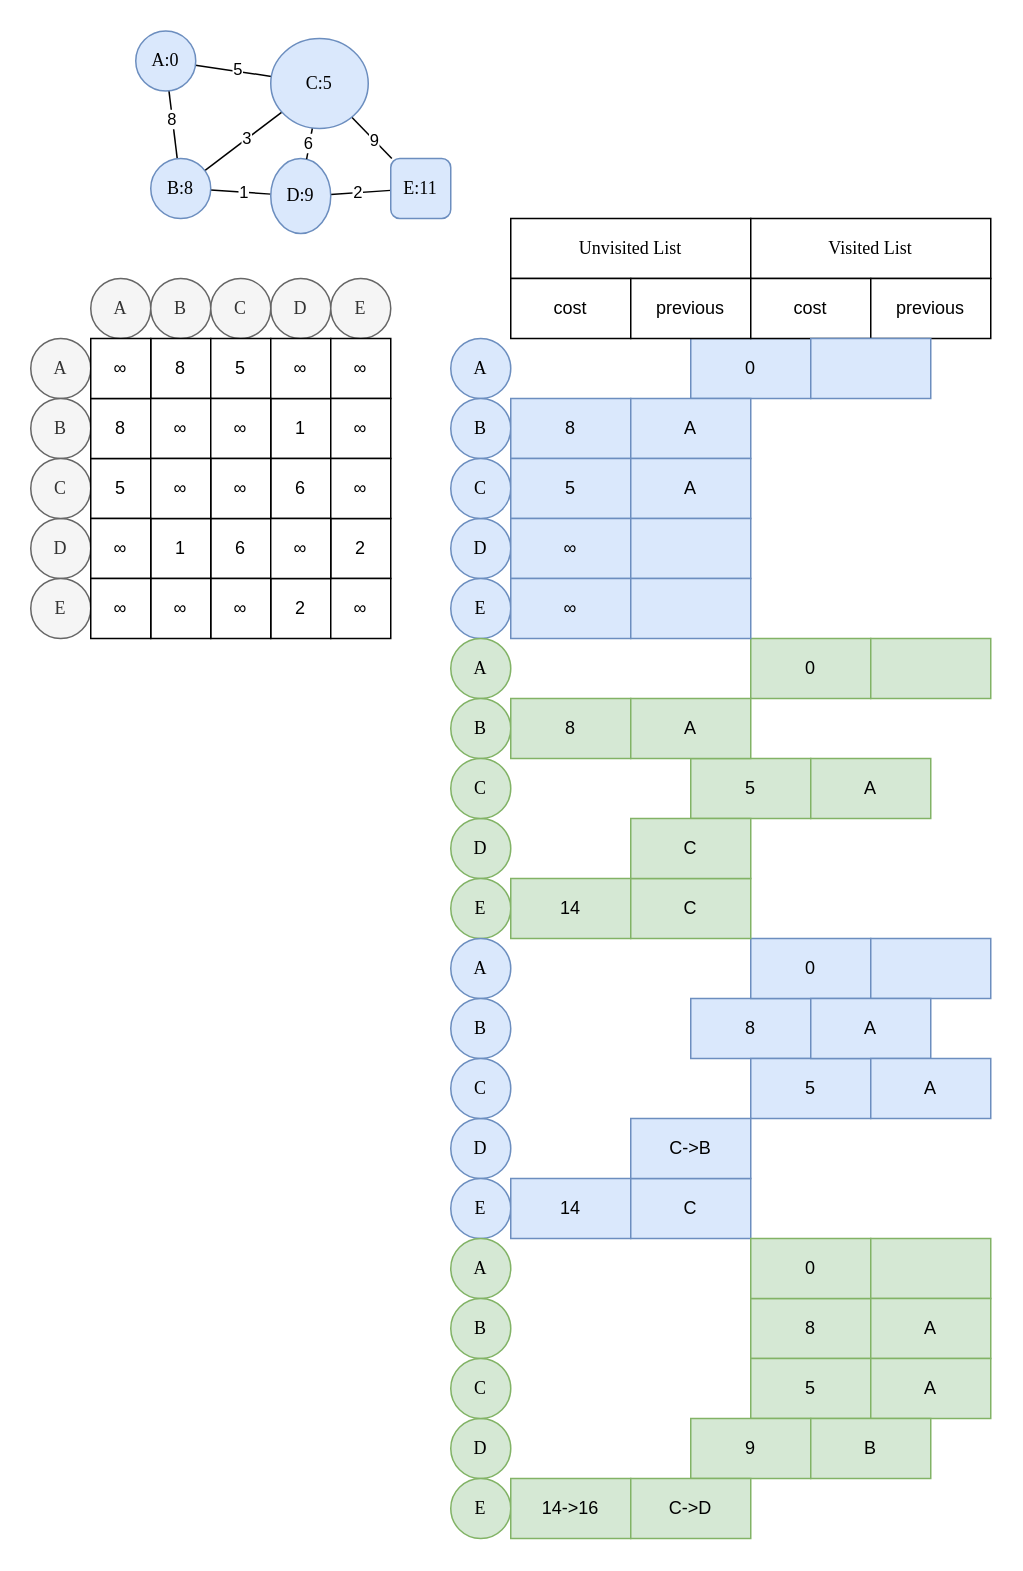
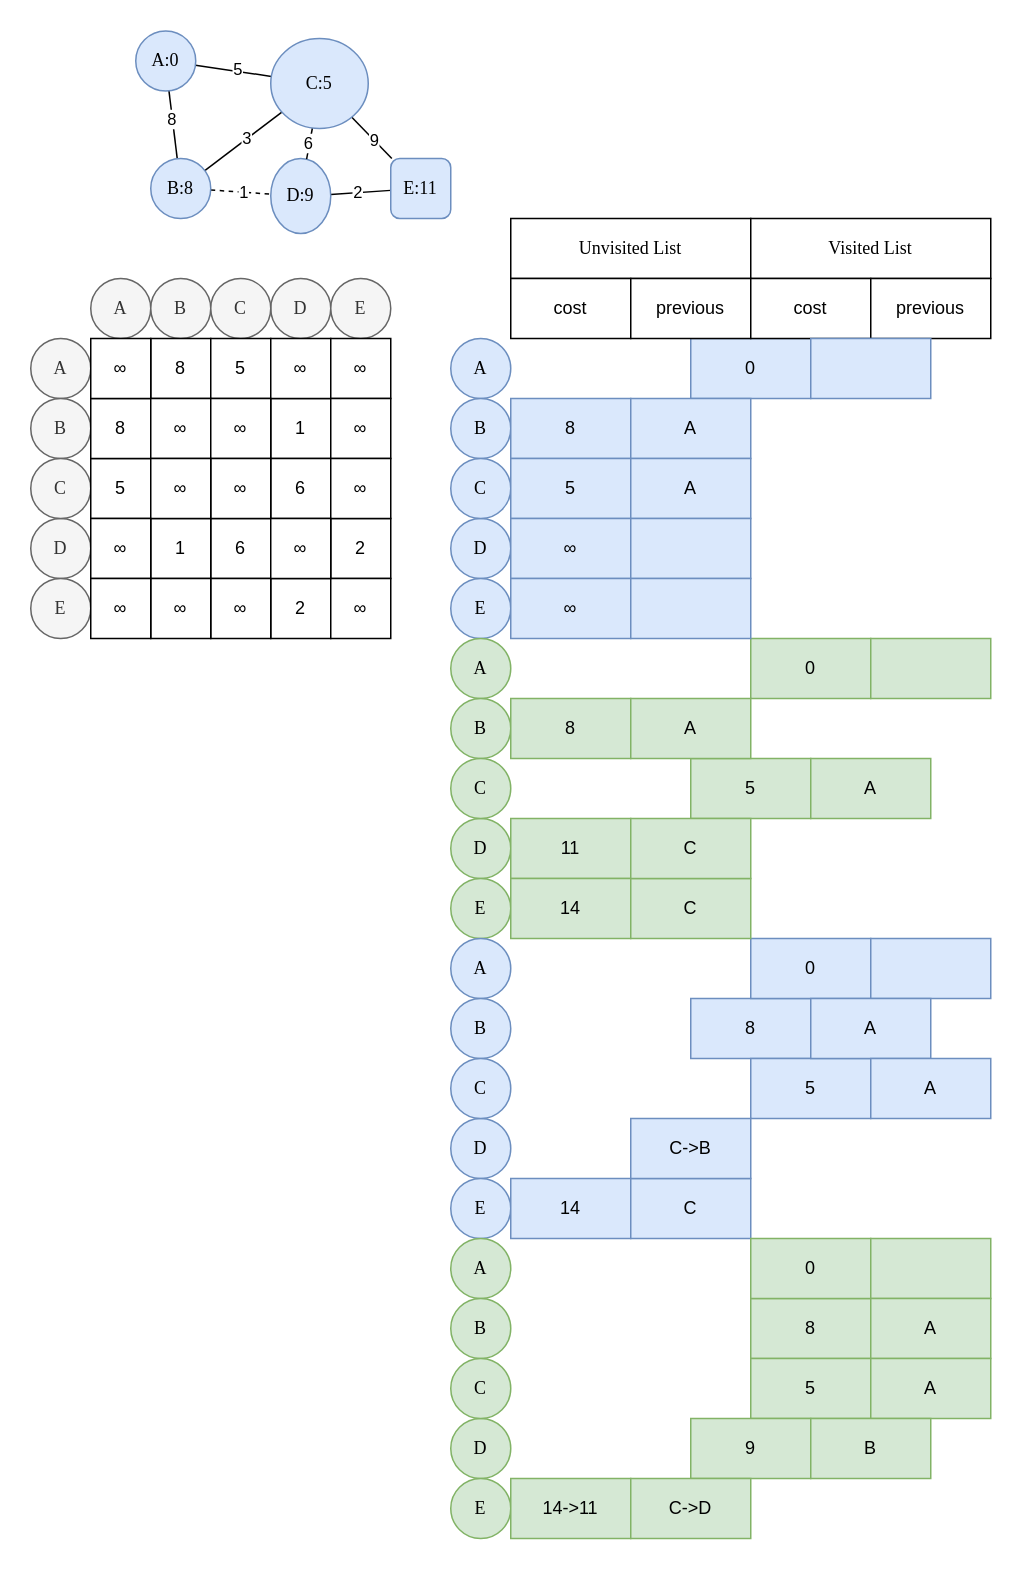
(226, 191) -> (226, 191)
none -> (571, 848)
(571, 1508) -> (571, 1508)
